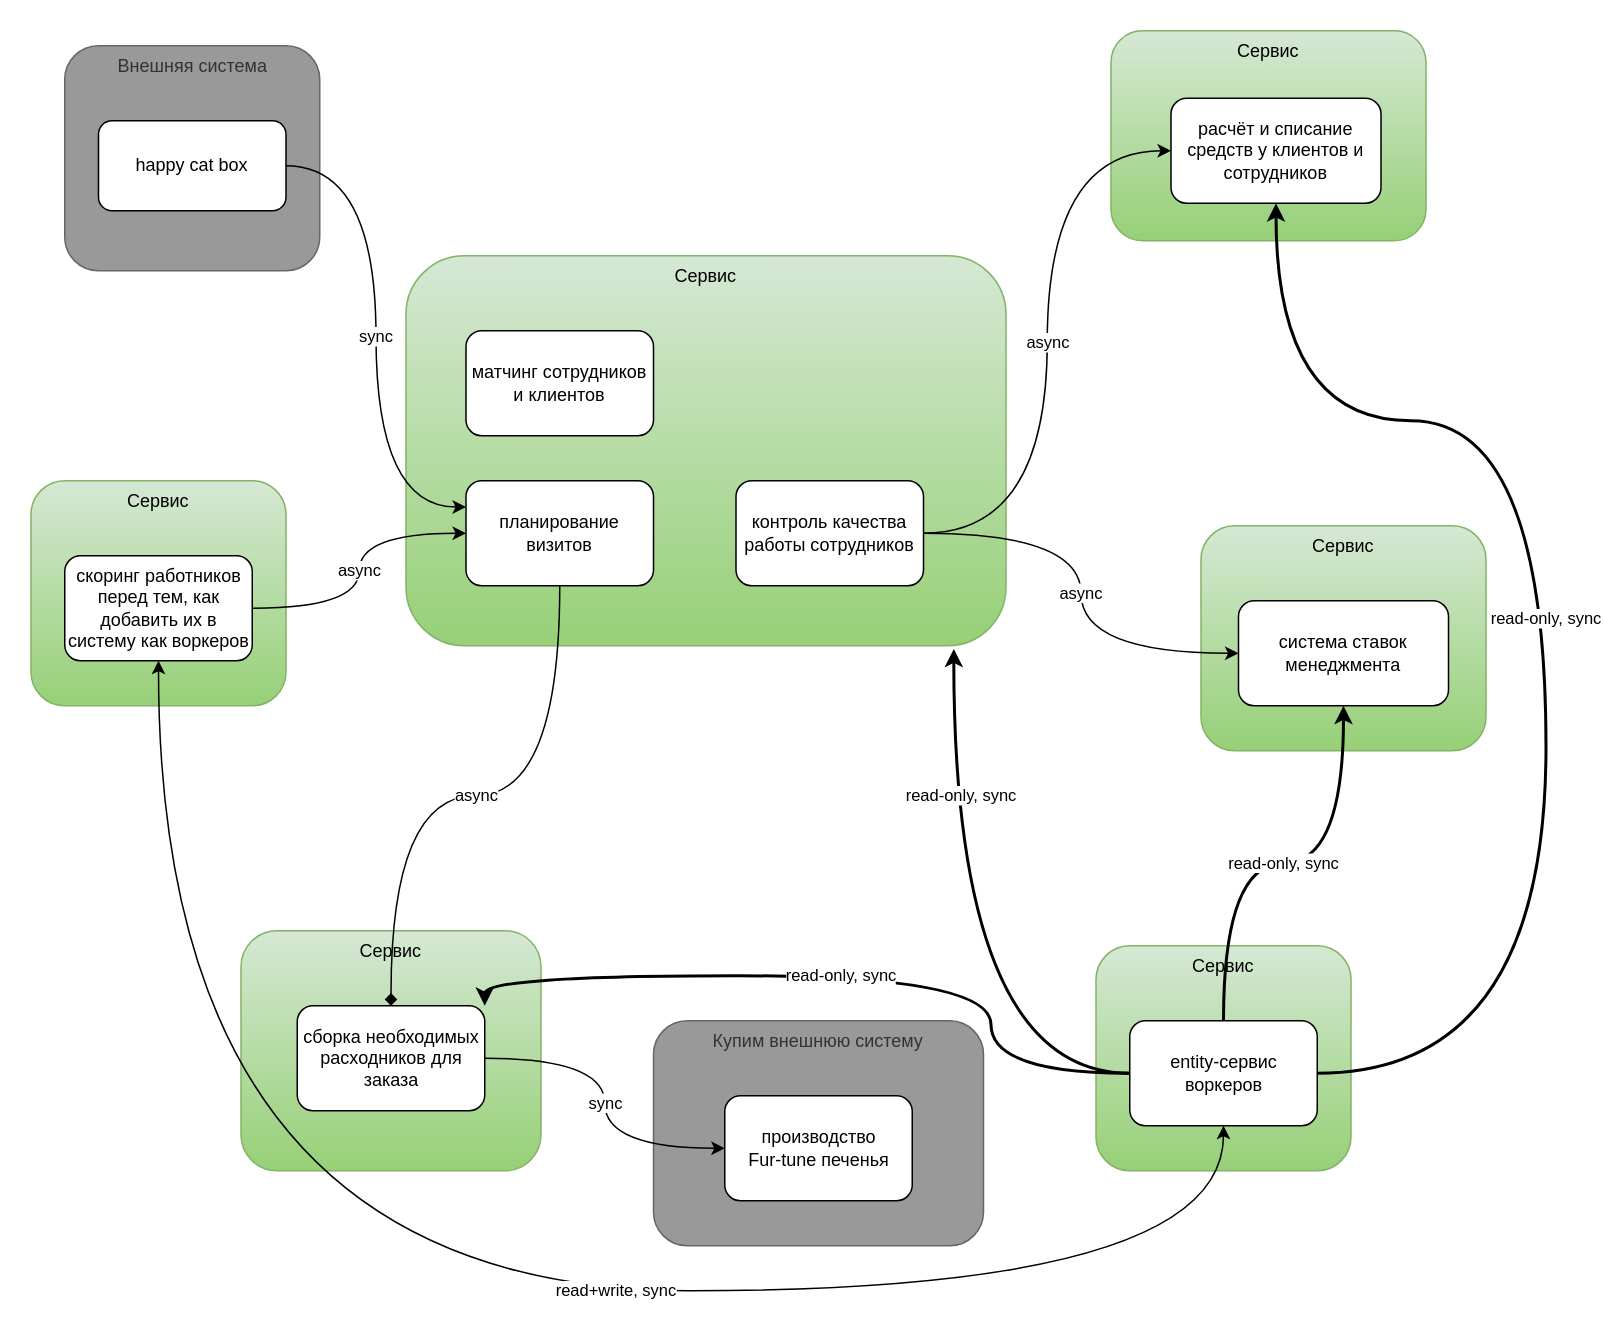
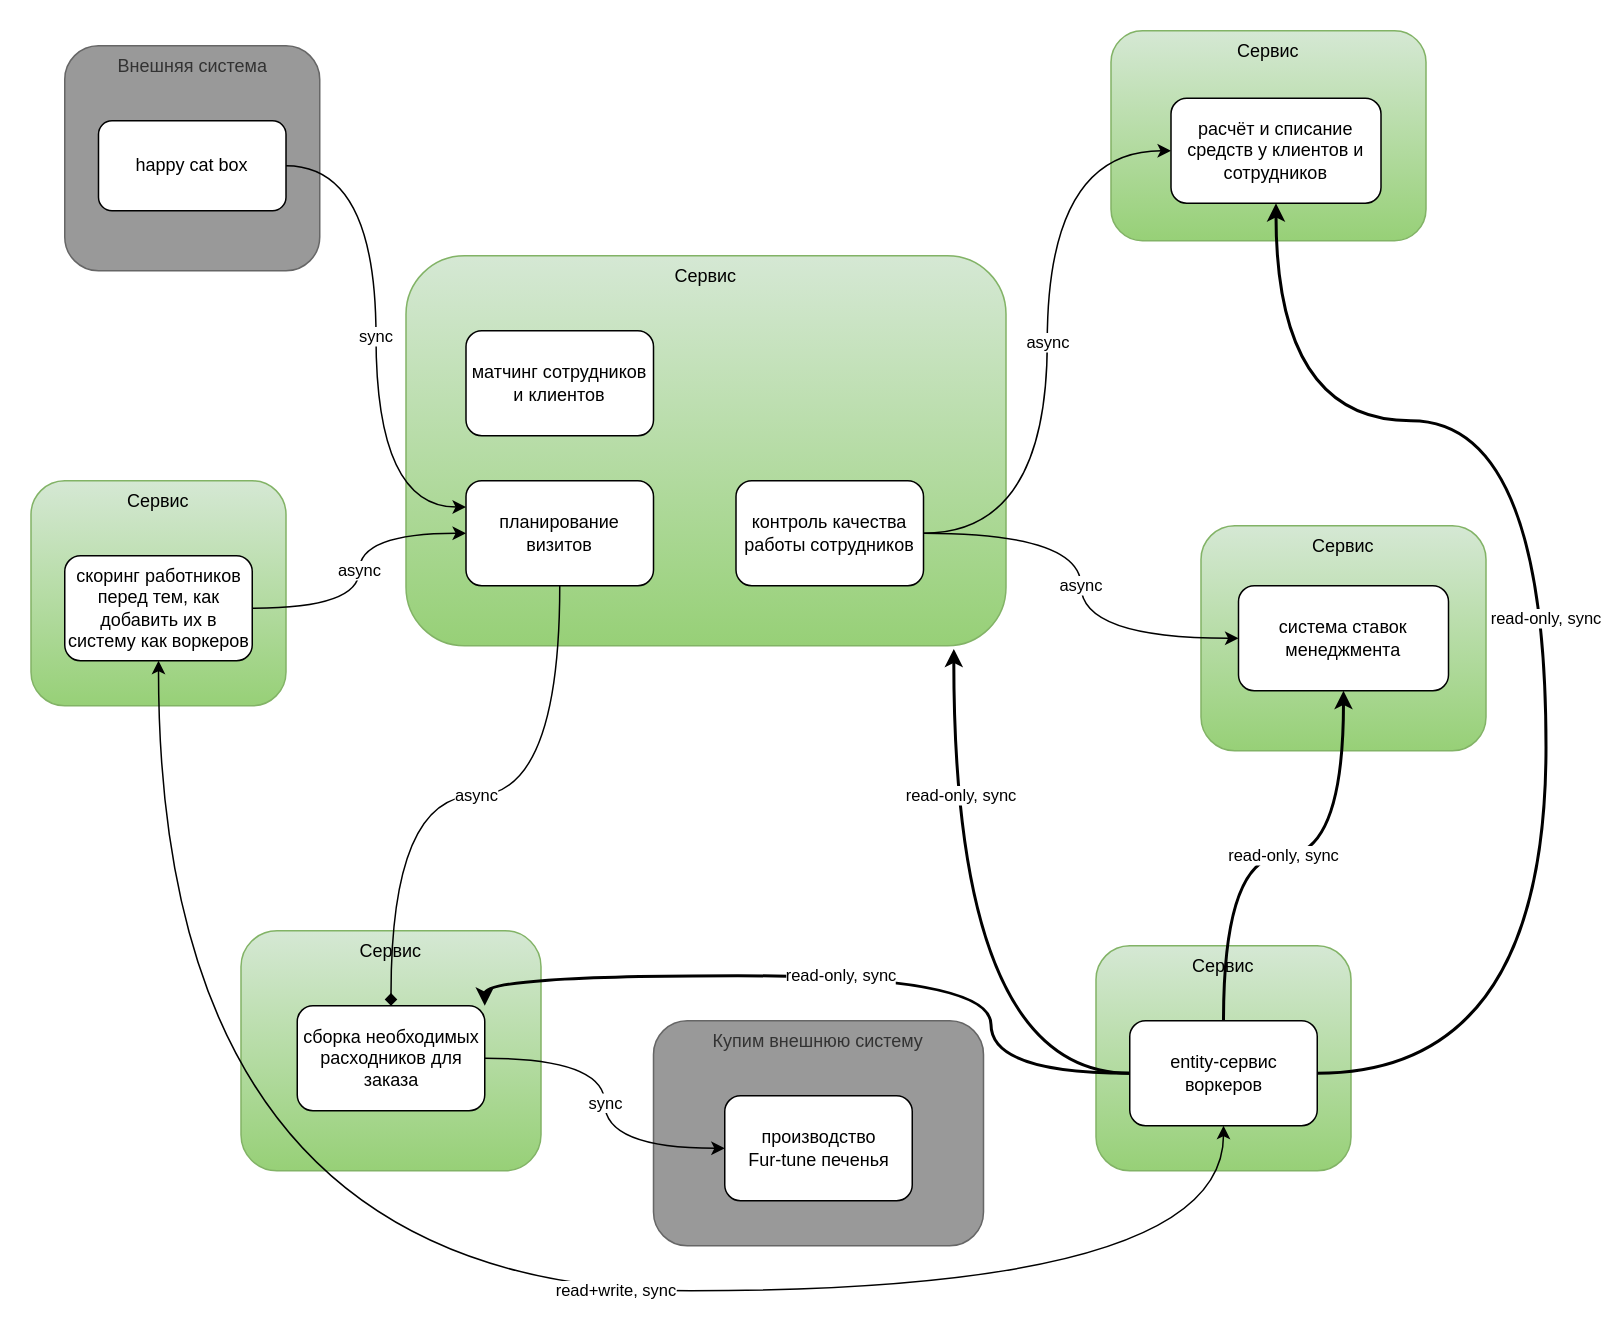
(1343, 653) -> (1343, 638)
